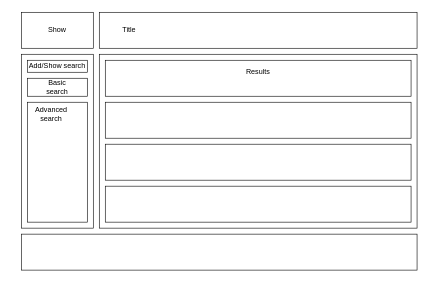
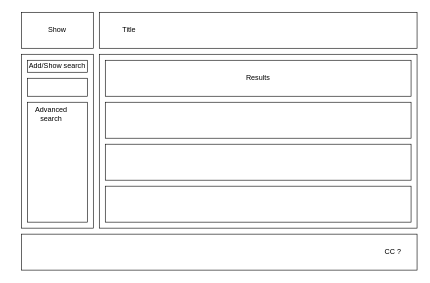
(258, 72) -> (258, 78)
(57, 87) -> none
none -> (393, 252)
